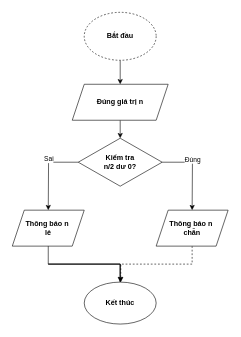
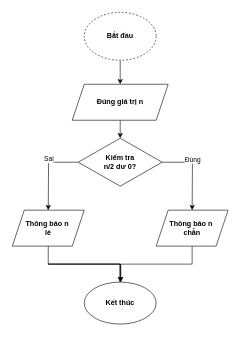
(166, 264) -> (166, 264)
